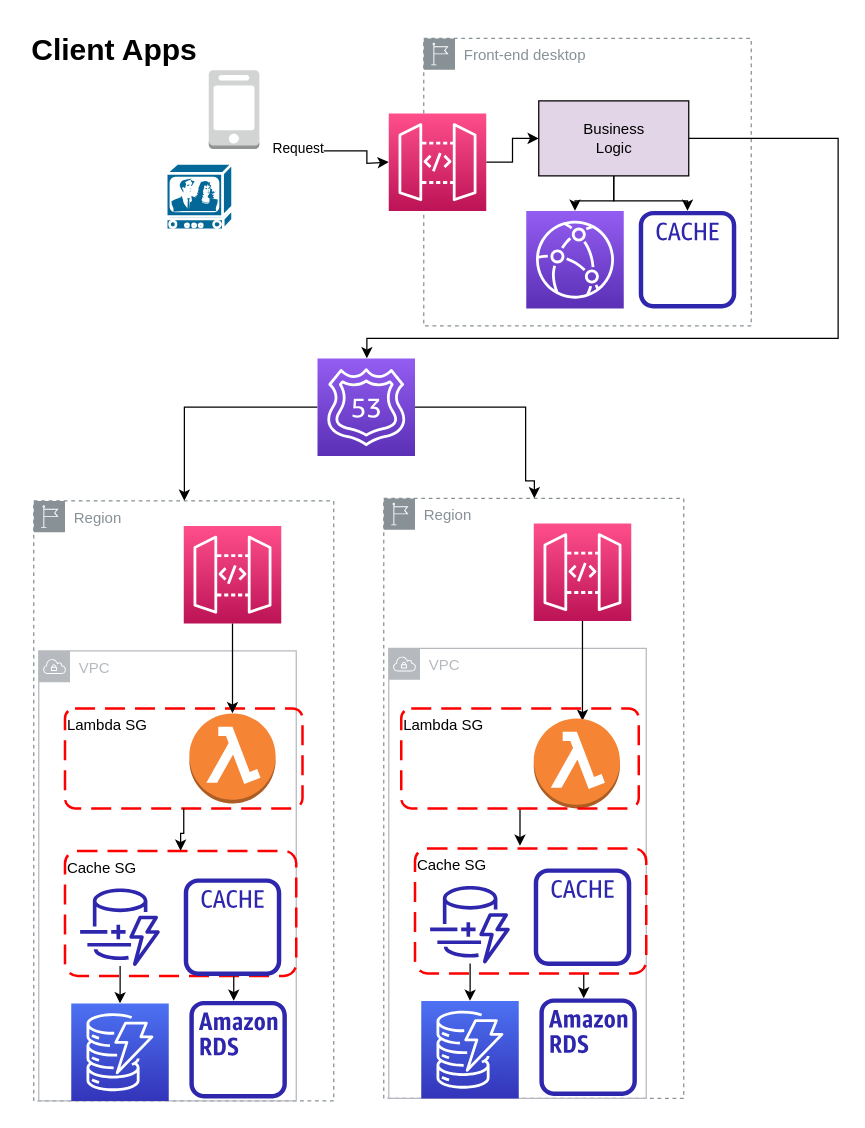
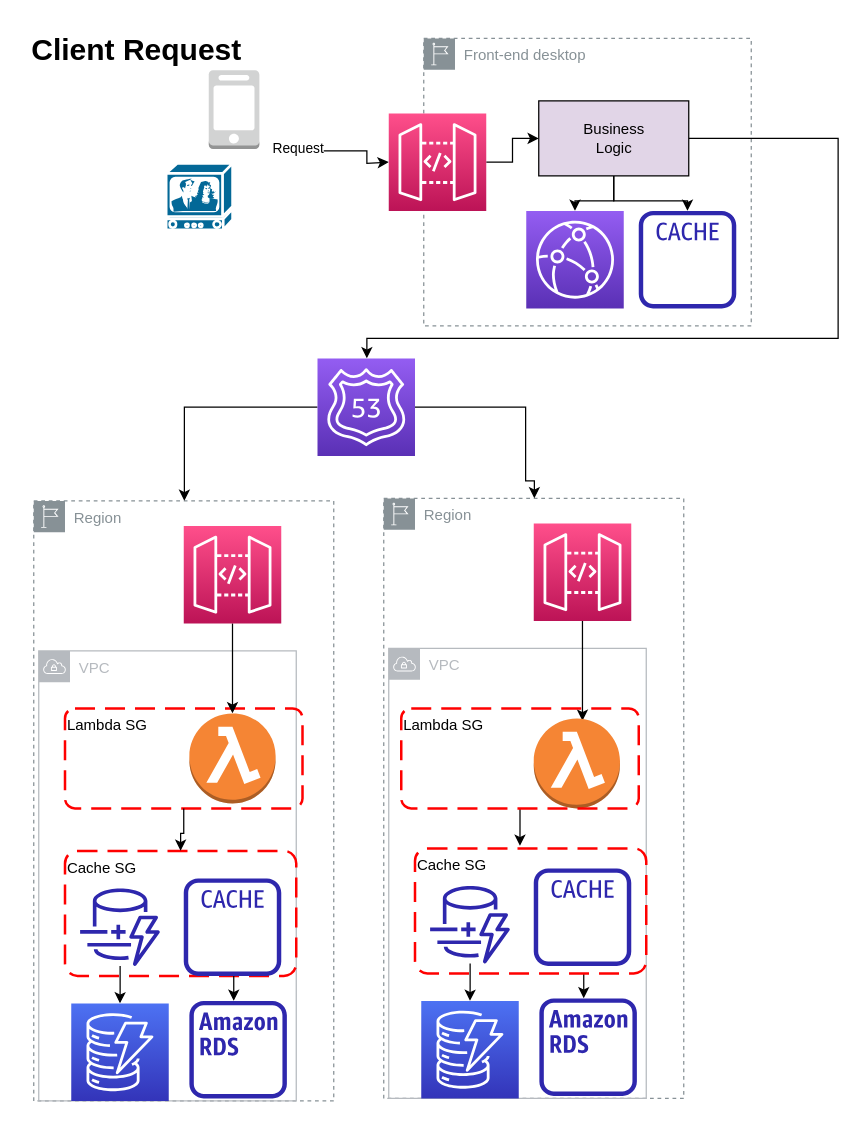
(72, 22) -> (85, 22)
